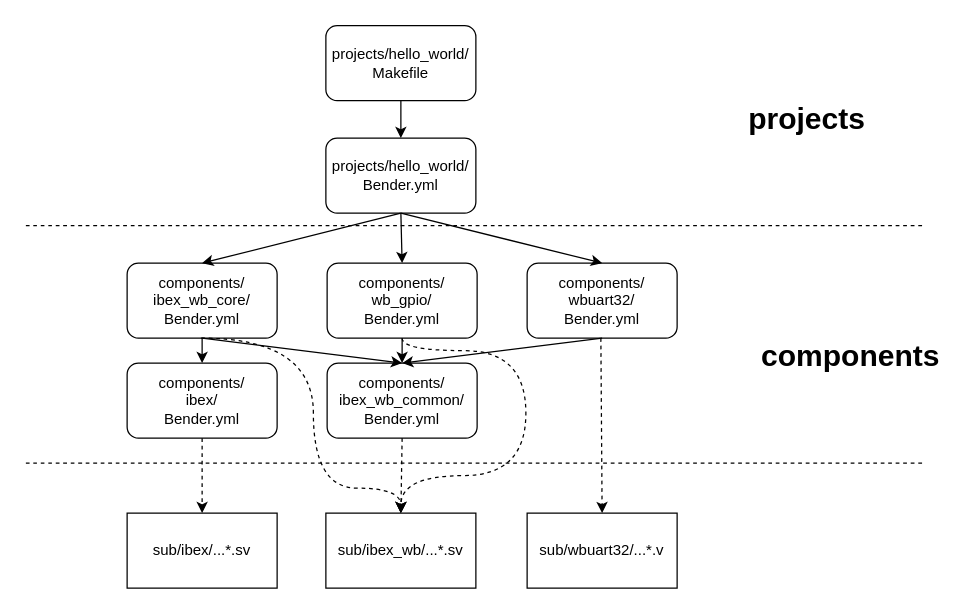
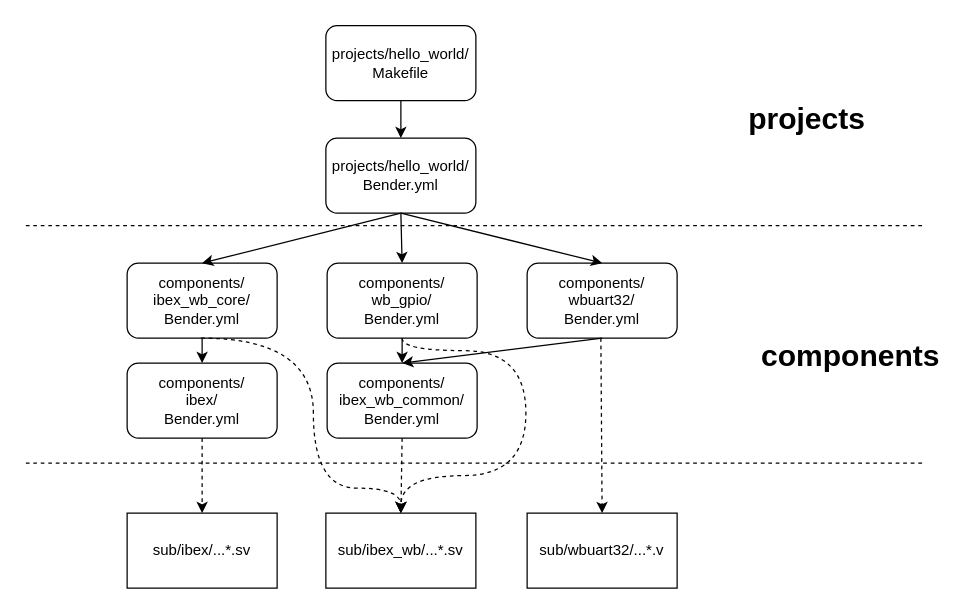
(330, 354) -> none
